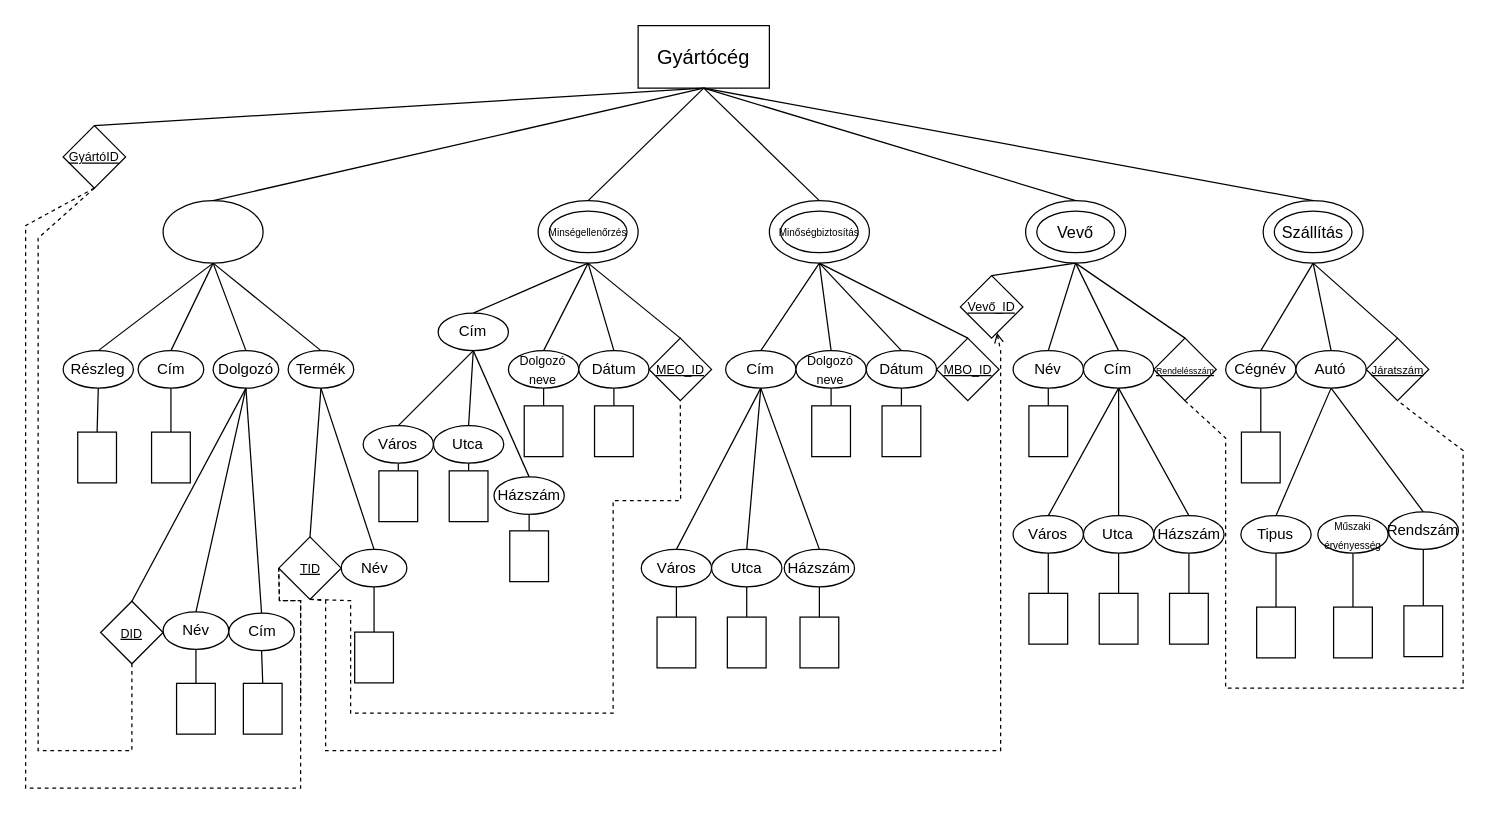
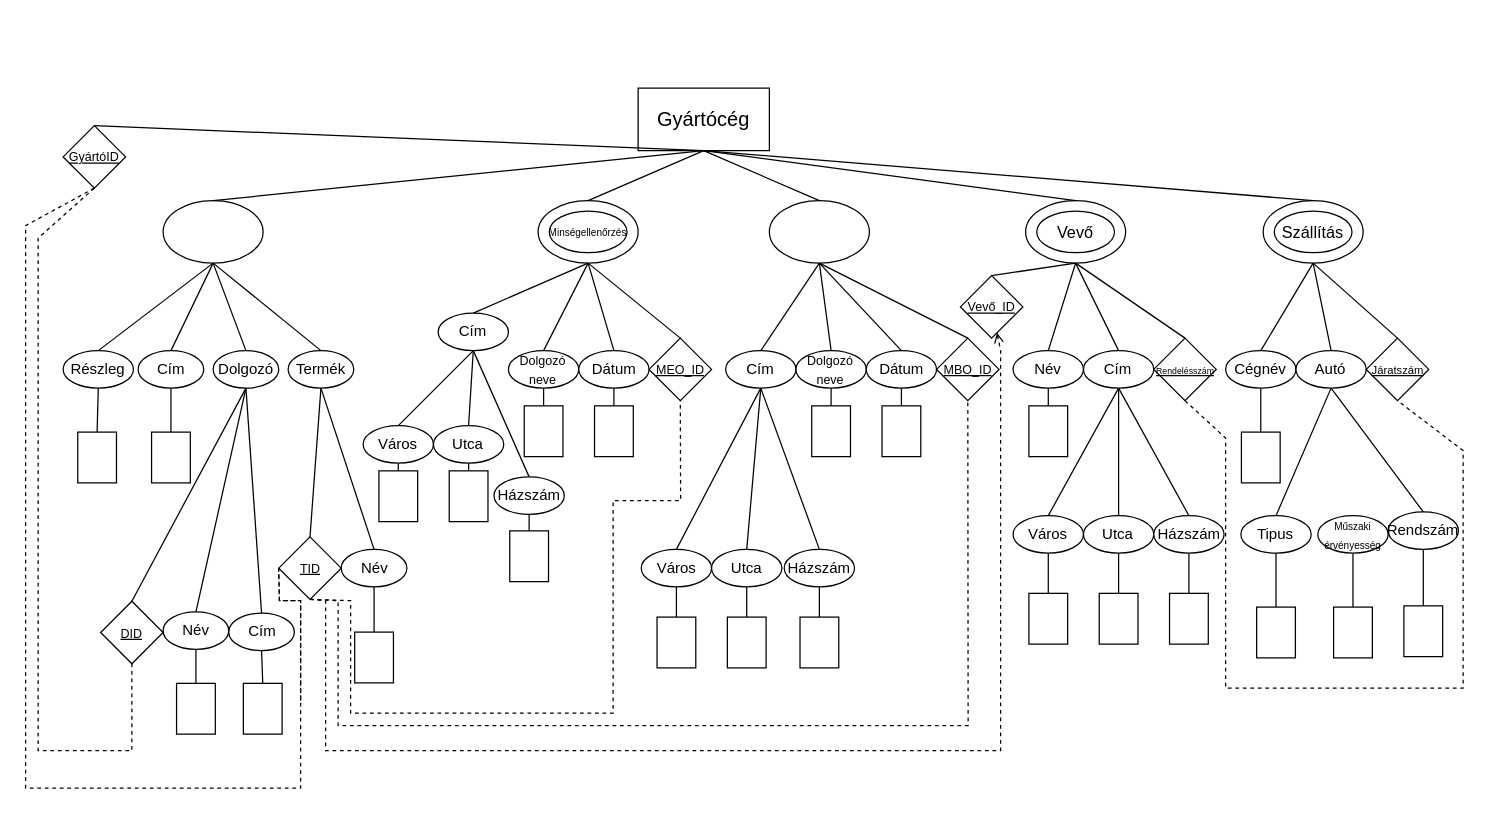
(704, 57) -> (704, 119)
(819, 232) -> none
none -> (753, 726)
